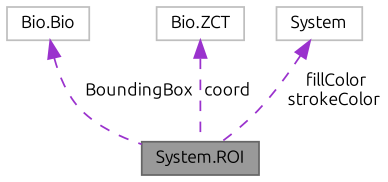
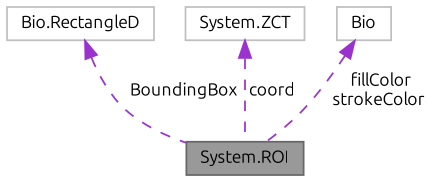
(48, 24) -> (80, 24)
(200, 24) -> (245, 24)
(319, 24) -> (364, 24)
